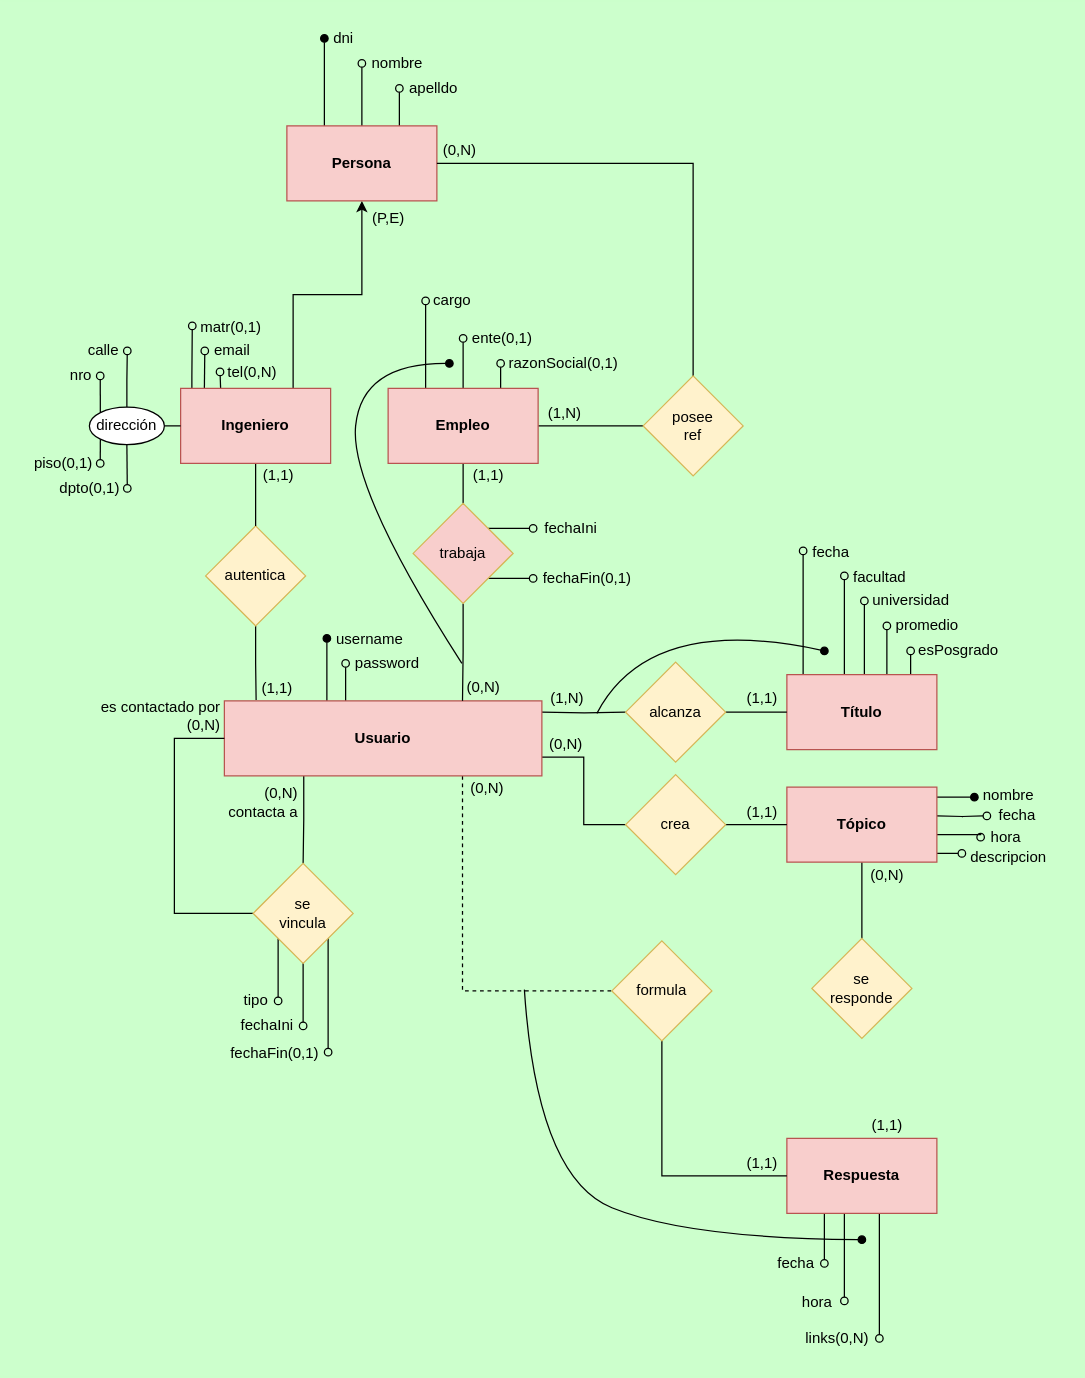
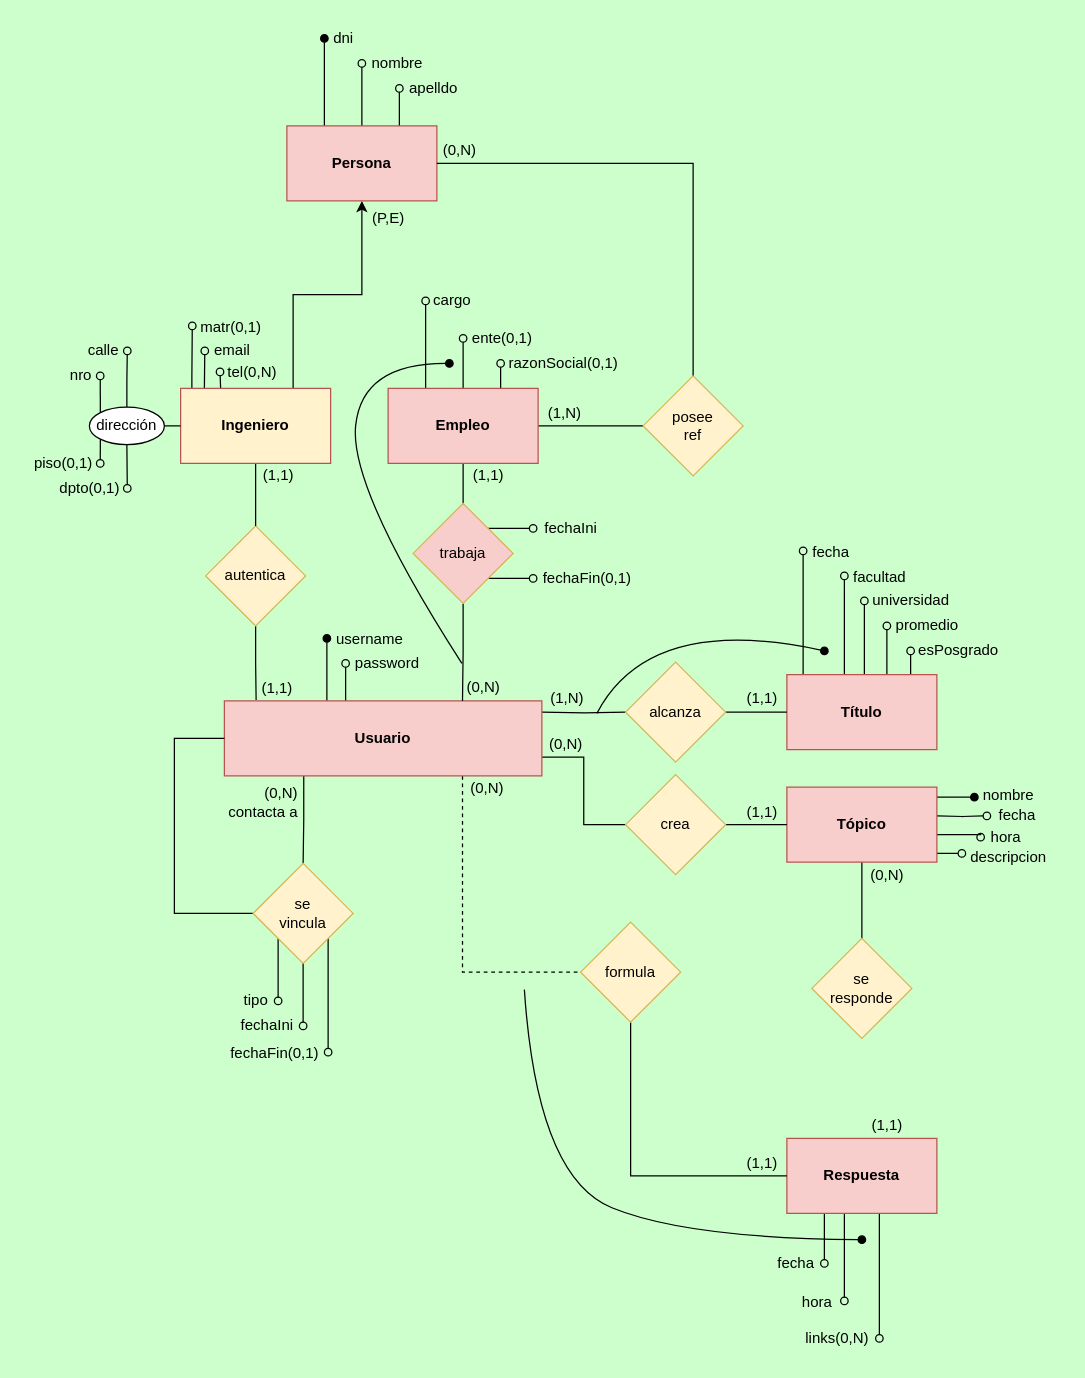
(256, 426) -> (256, 426)
(153, 716) -> none
(662, 991) -> (631, 972)
